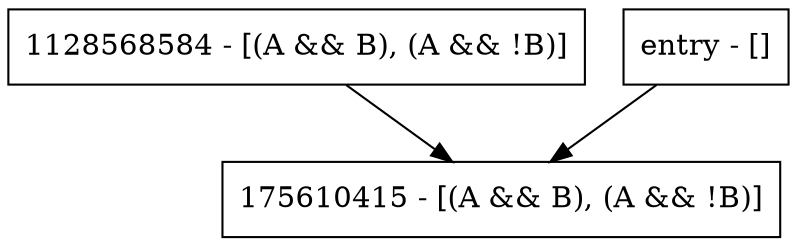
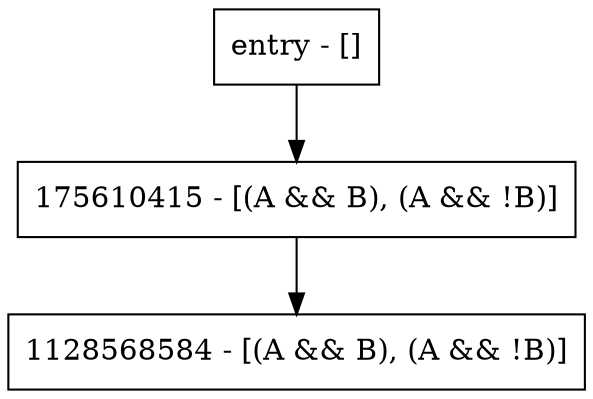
(391, 117) -> (297, 265)
